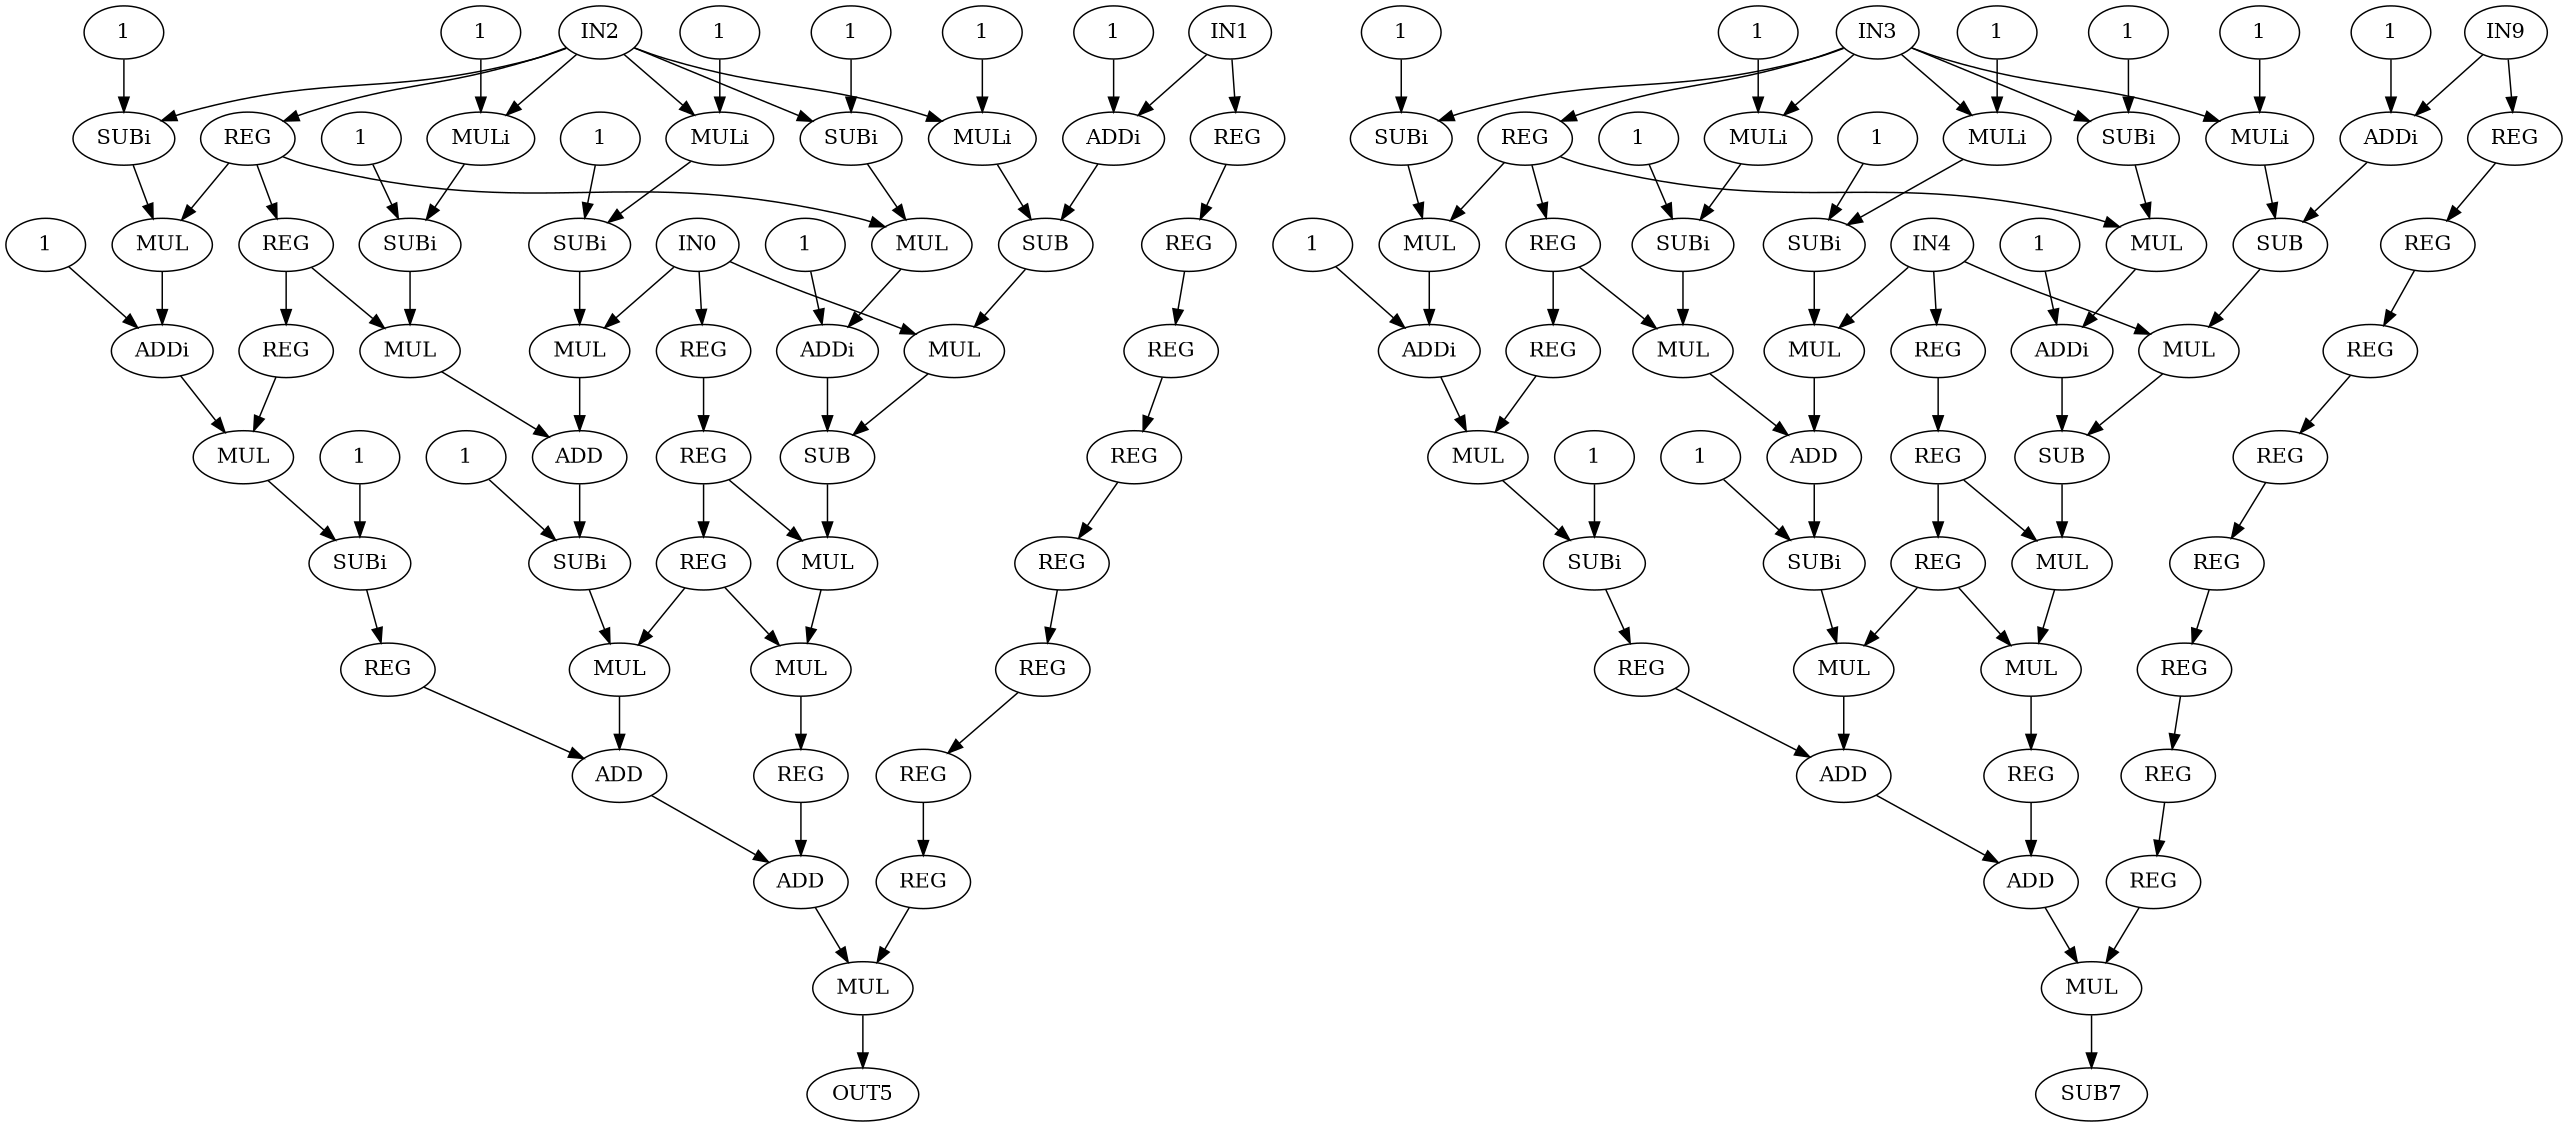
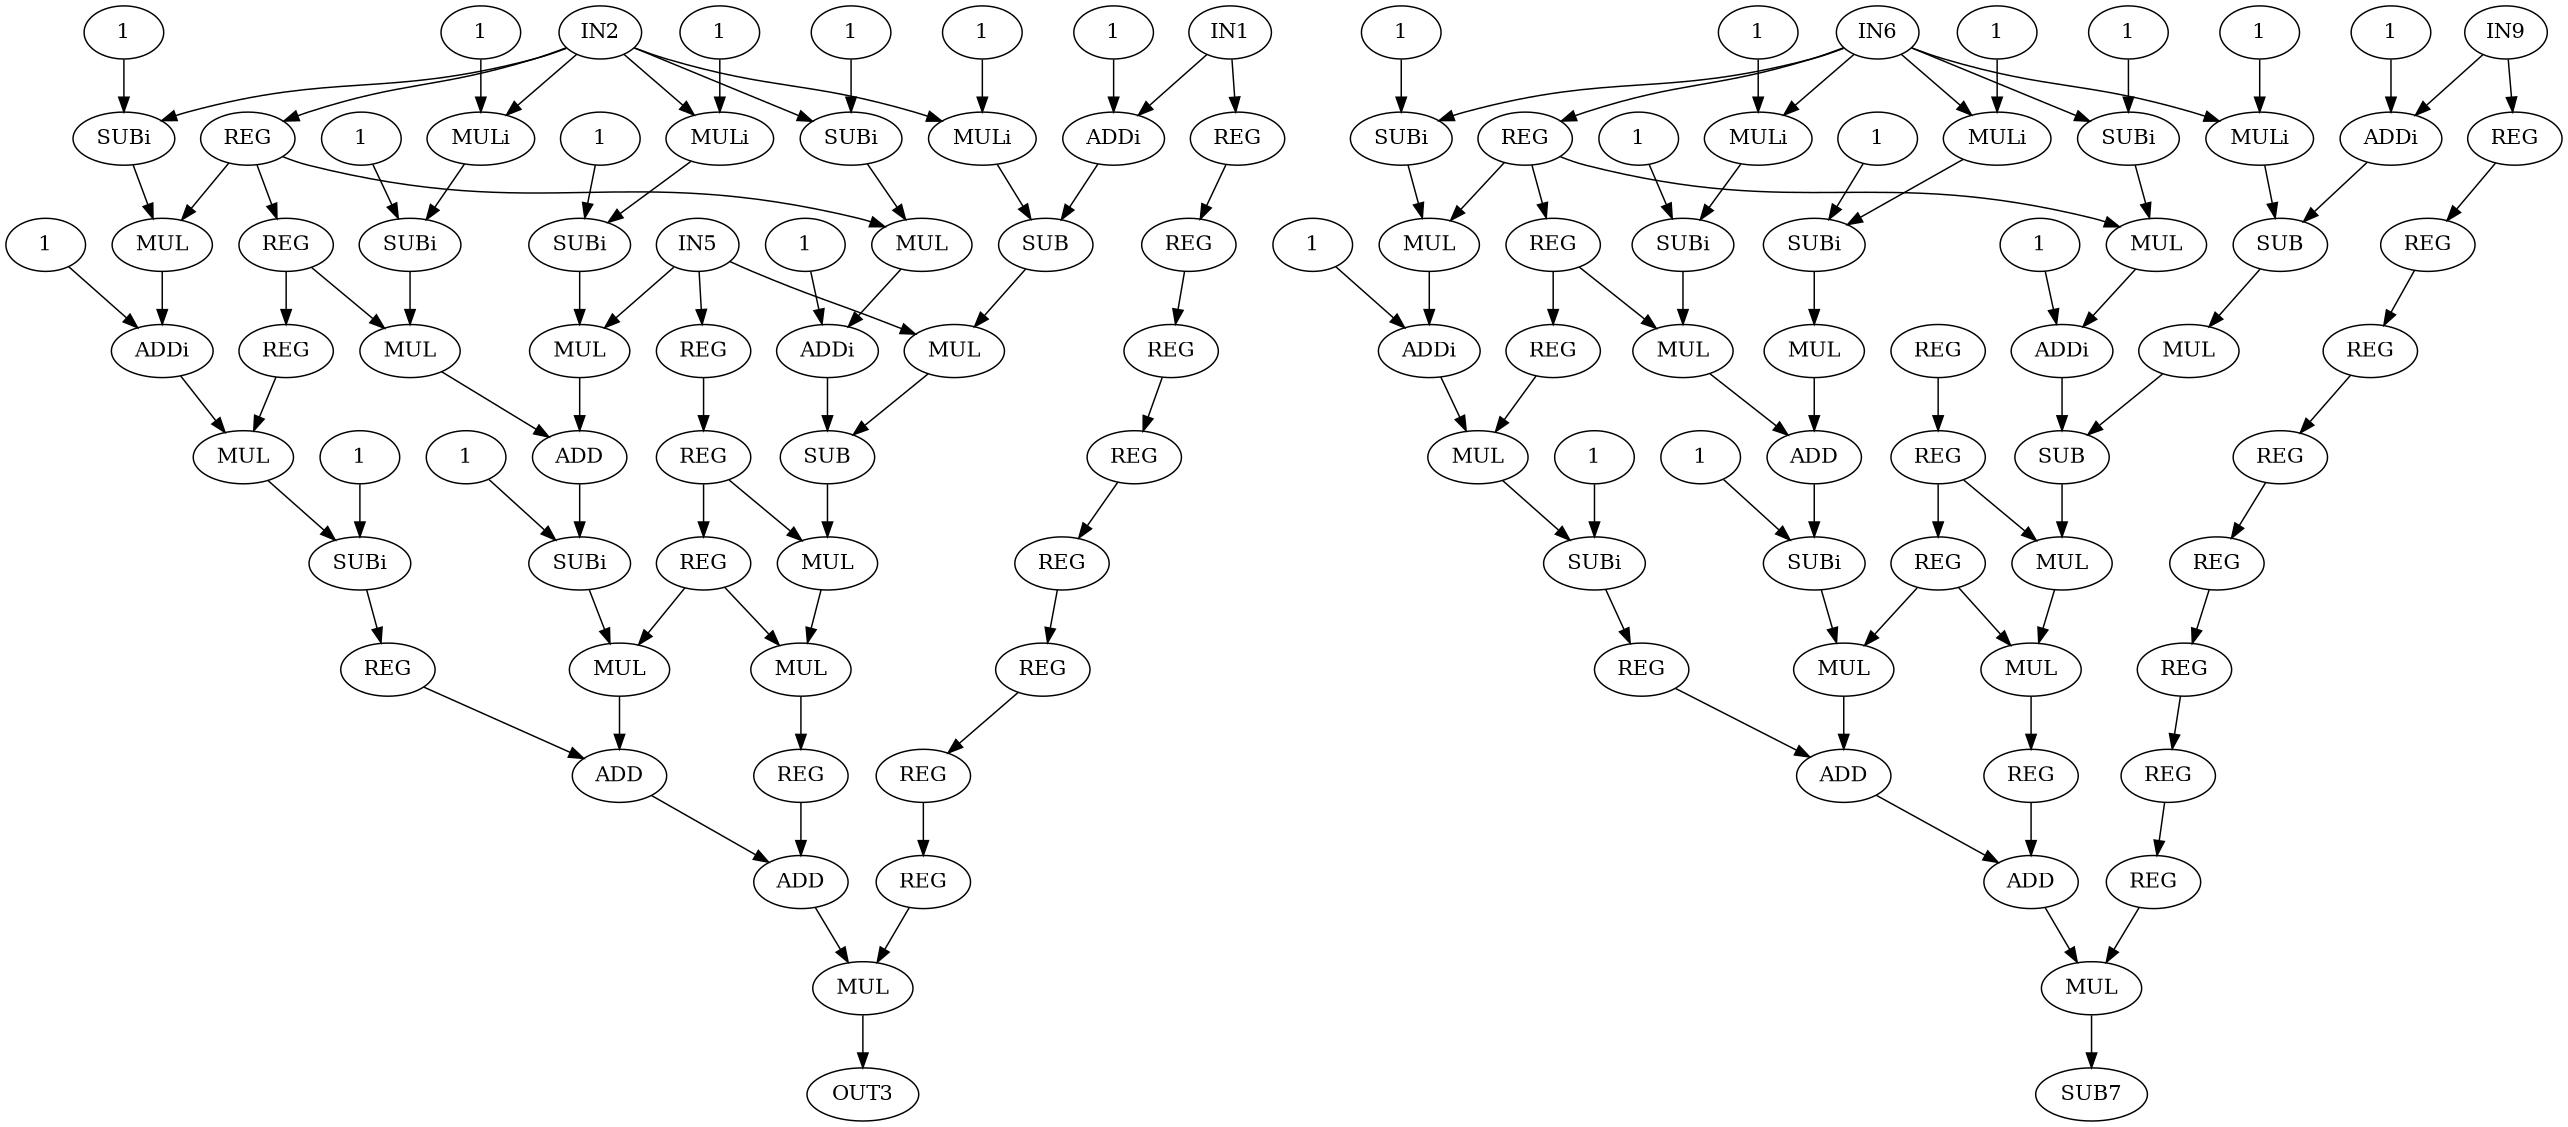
(1878, 32) -> (1878, 32)
(698, 245) -> (698, 245)
(1932, 245) -> none
(863, 1094) -> (863, 1094)
